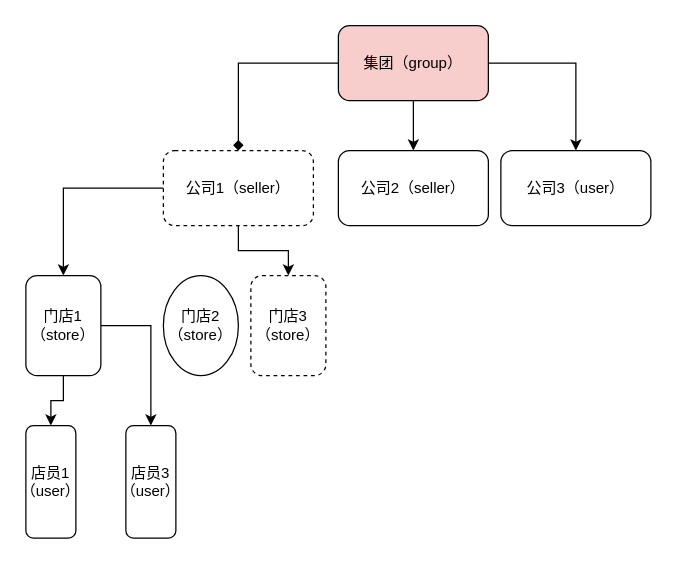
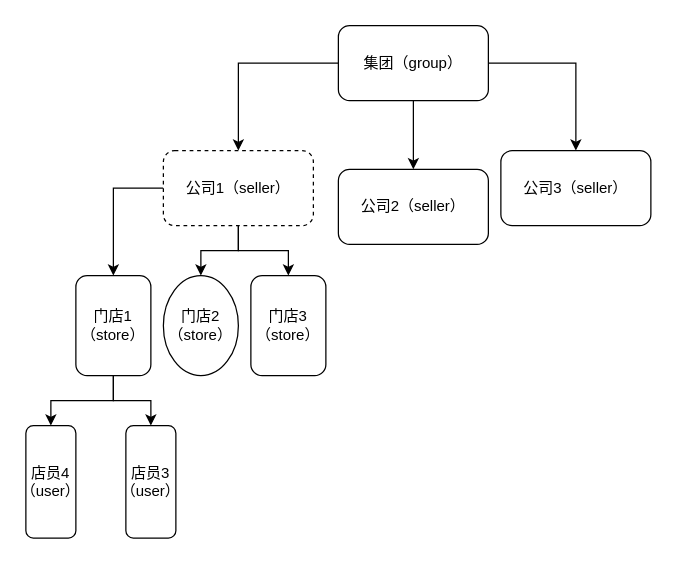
(413, 63) -> (413, 63)
(238, 140) -> (238, 141)
(413, 188) -> (413, 207)
(576, 188) -> (576, 188)
none -> (211, 251)
(63, 326) -> (113, 326)
(288, 326) -> (288, 326)
(51, 482) -> (51, 482)
